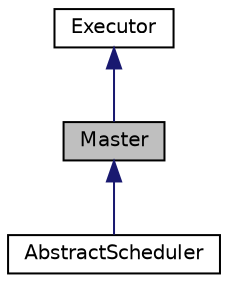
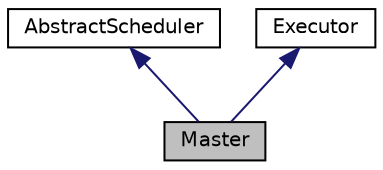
(114, 208) -> (172, 92)
